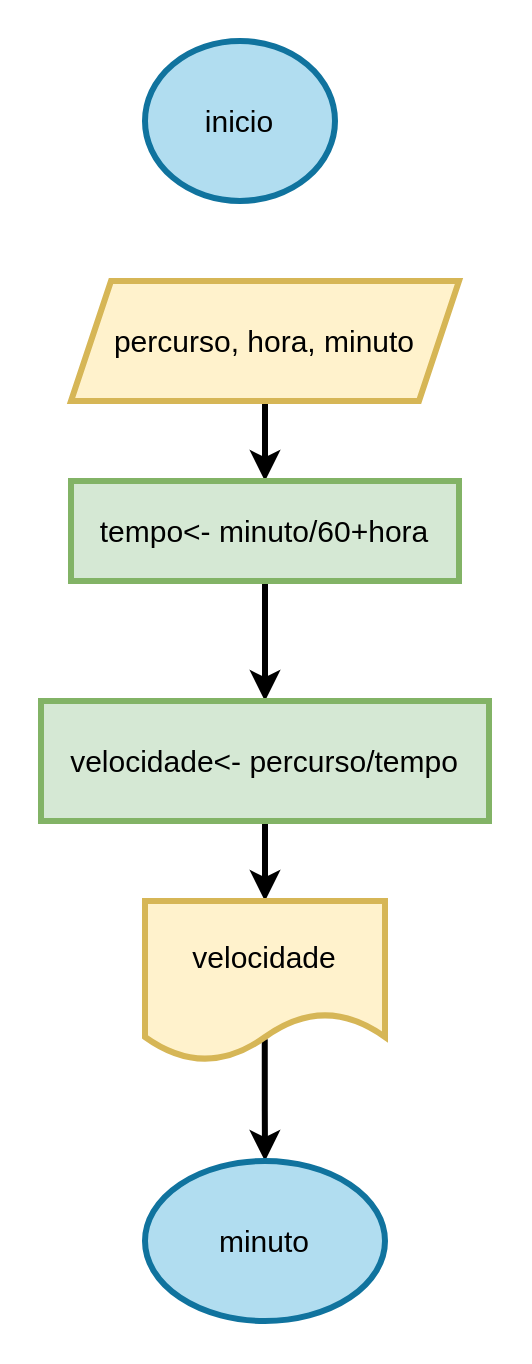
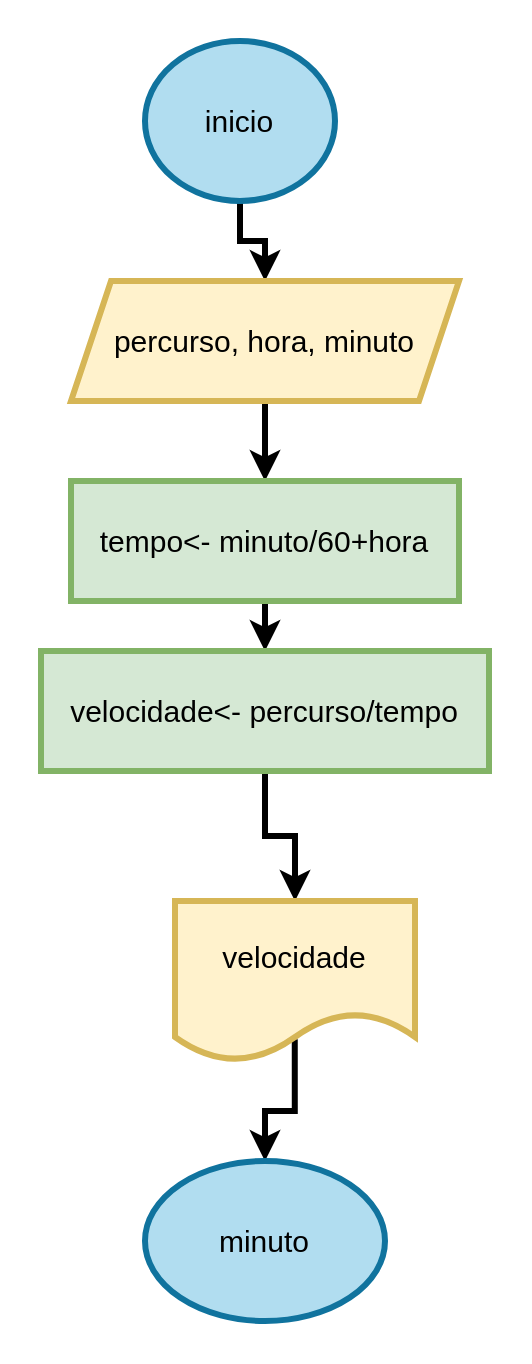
none -> (242, 241)
(265, 531) -> (265, 541)
(265, 761) -> (265, 711)
(265, 981) -> (295, 981)
